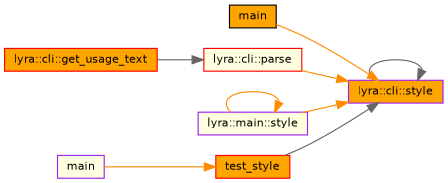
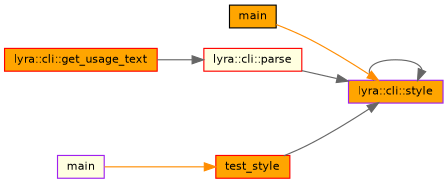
(319, 75) -> (319, 75)
(253, 124) -> none
